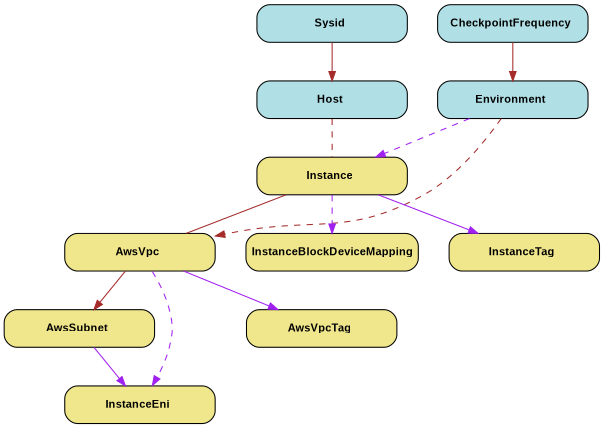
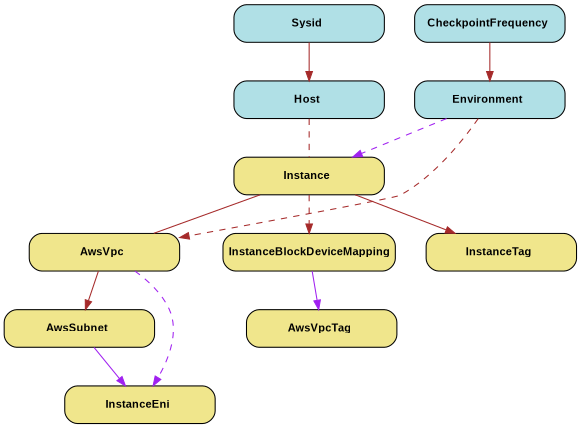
(332, 209) -> (309, 207)
(424, 212) -> (401, 212)
(226, 288) -> (315, 286)
